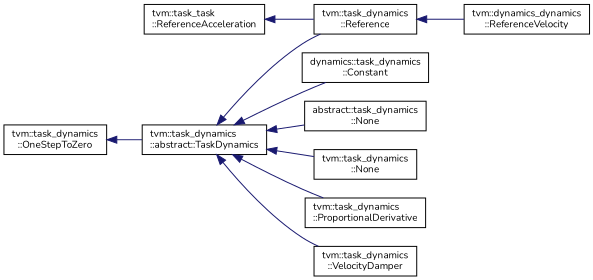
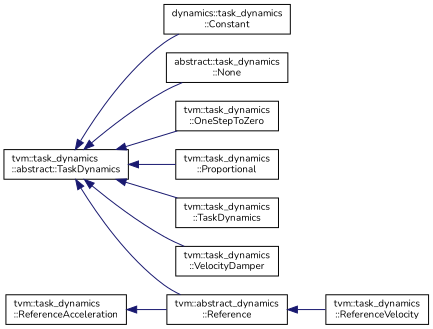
(204, 19) -> (66, 310)
(365, 19) -> (227, 310)
(527, 19) -> (377, 310)
(129, 140) -> (152, 139)
(365, 164) -> (227, 164)
(365, 213) -> (227, 213)
